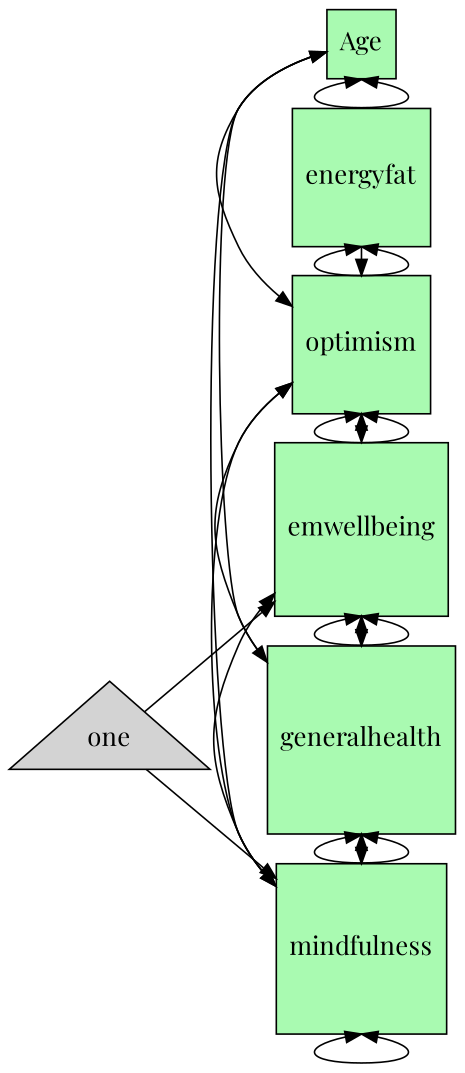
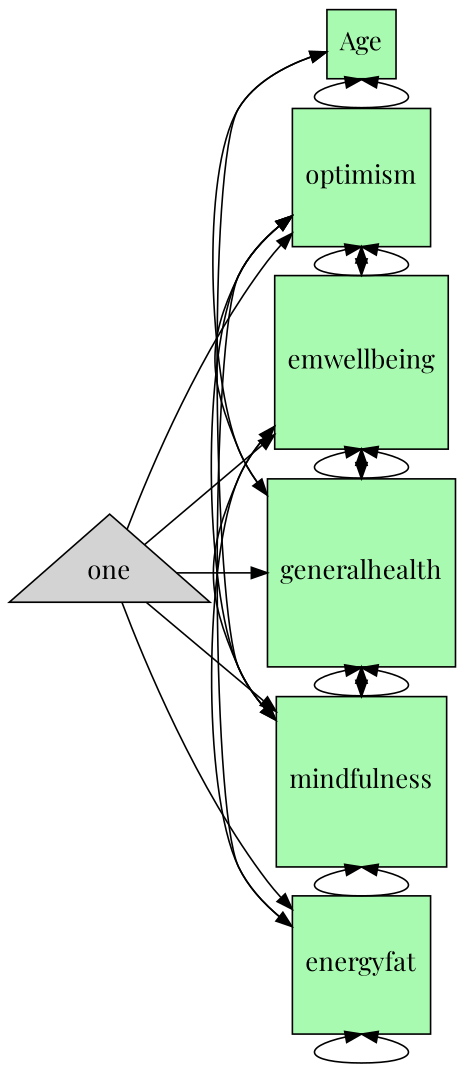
(232, 233) -> (193, 381)
none -> (203, 573)
none -> (212, 673)
none -> (190, 756)
